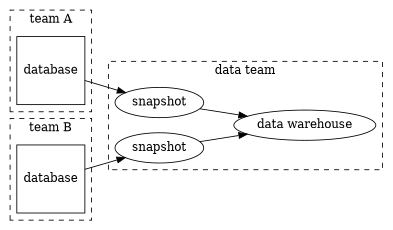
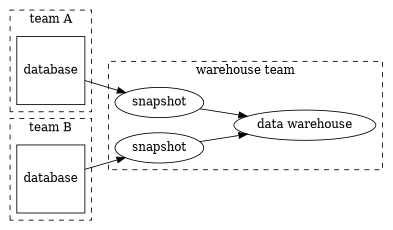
(245, 71) -> (245, 71)
